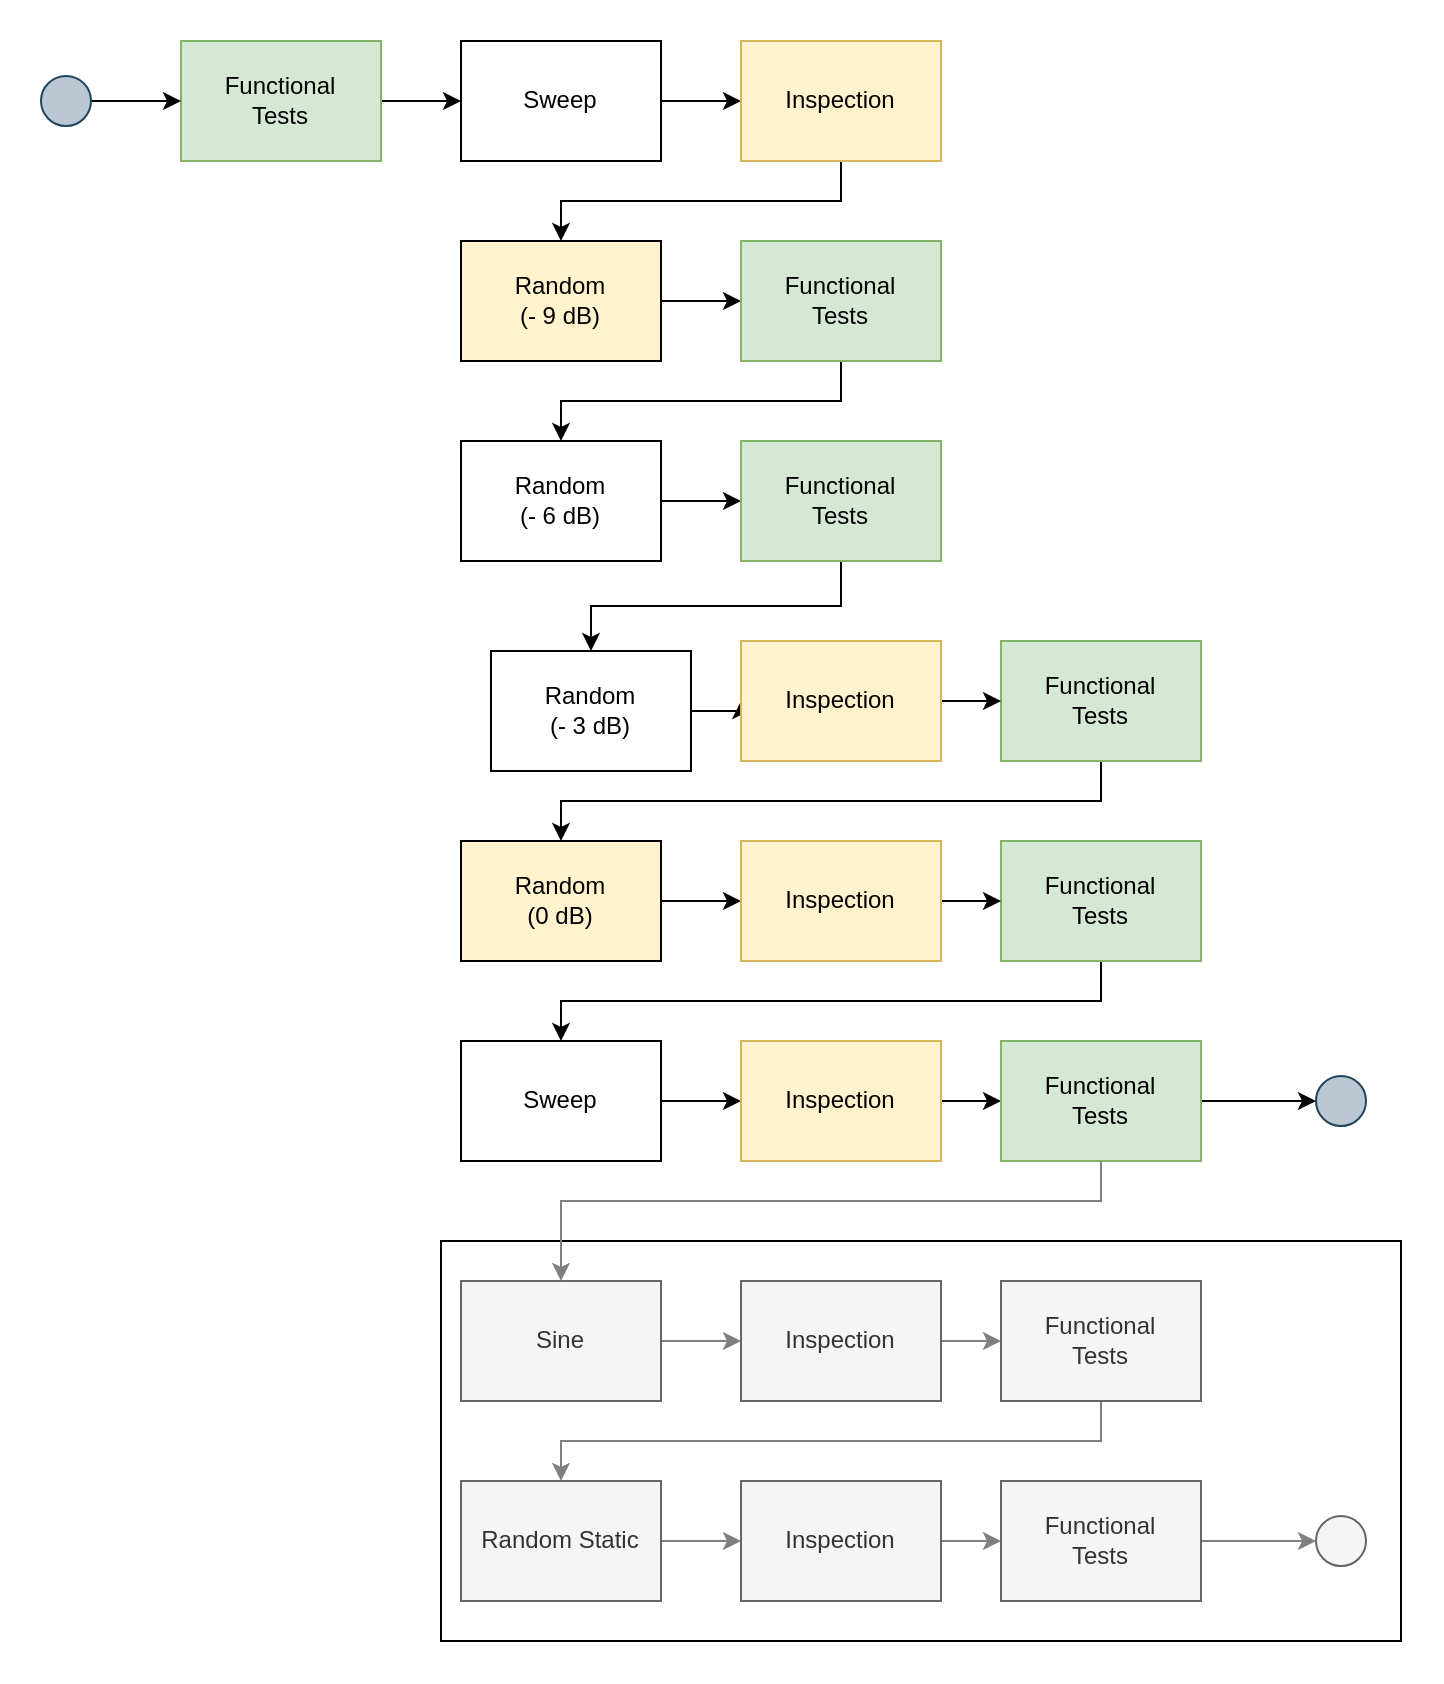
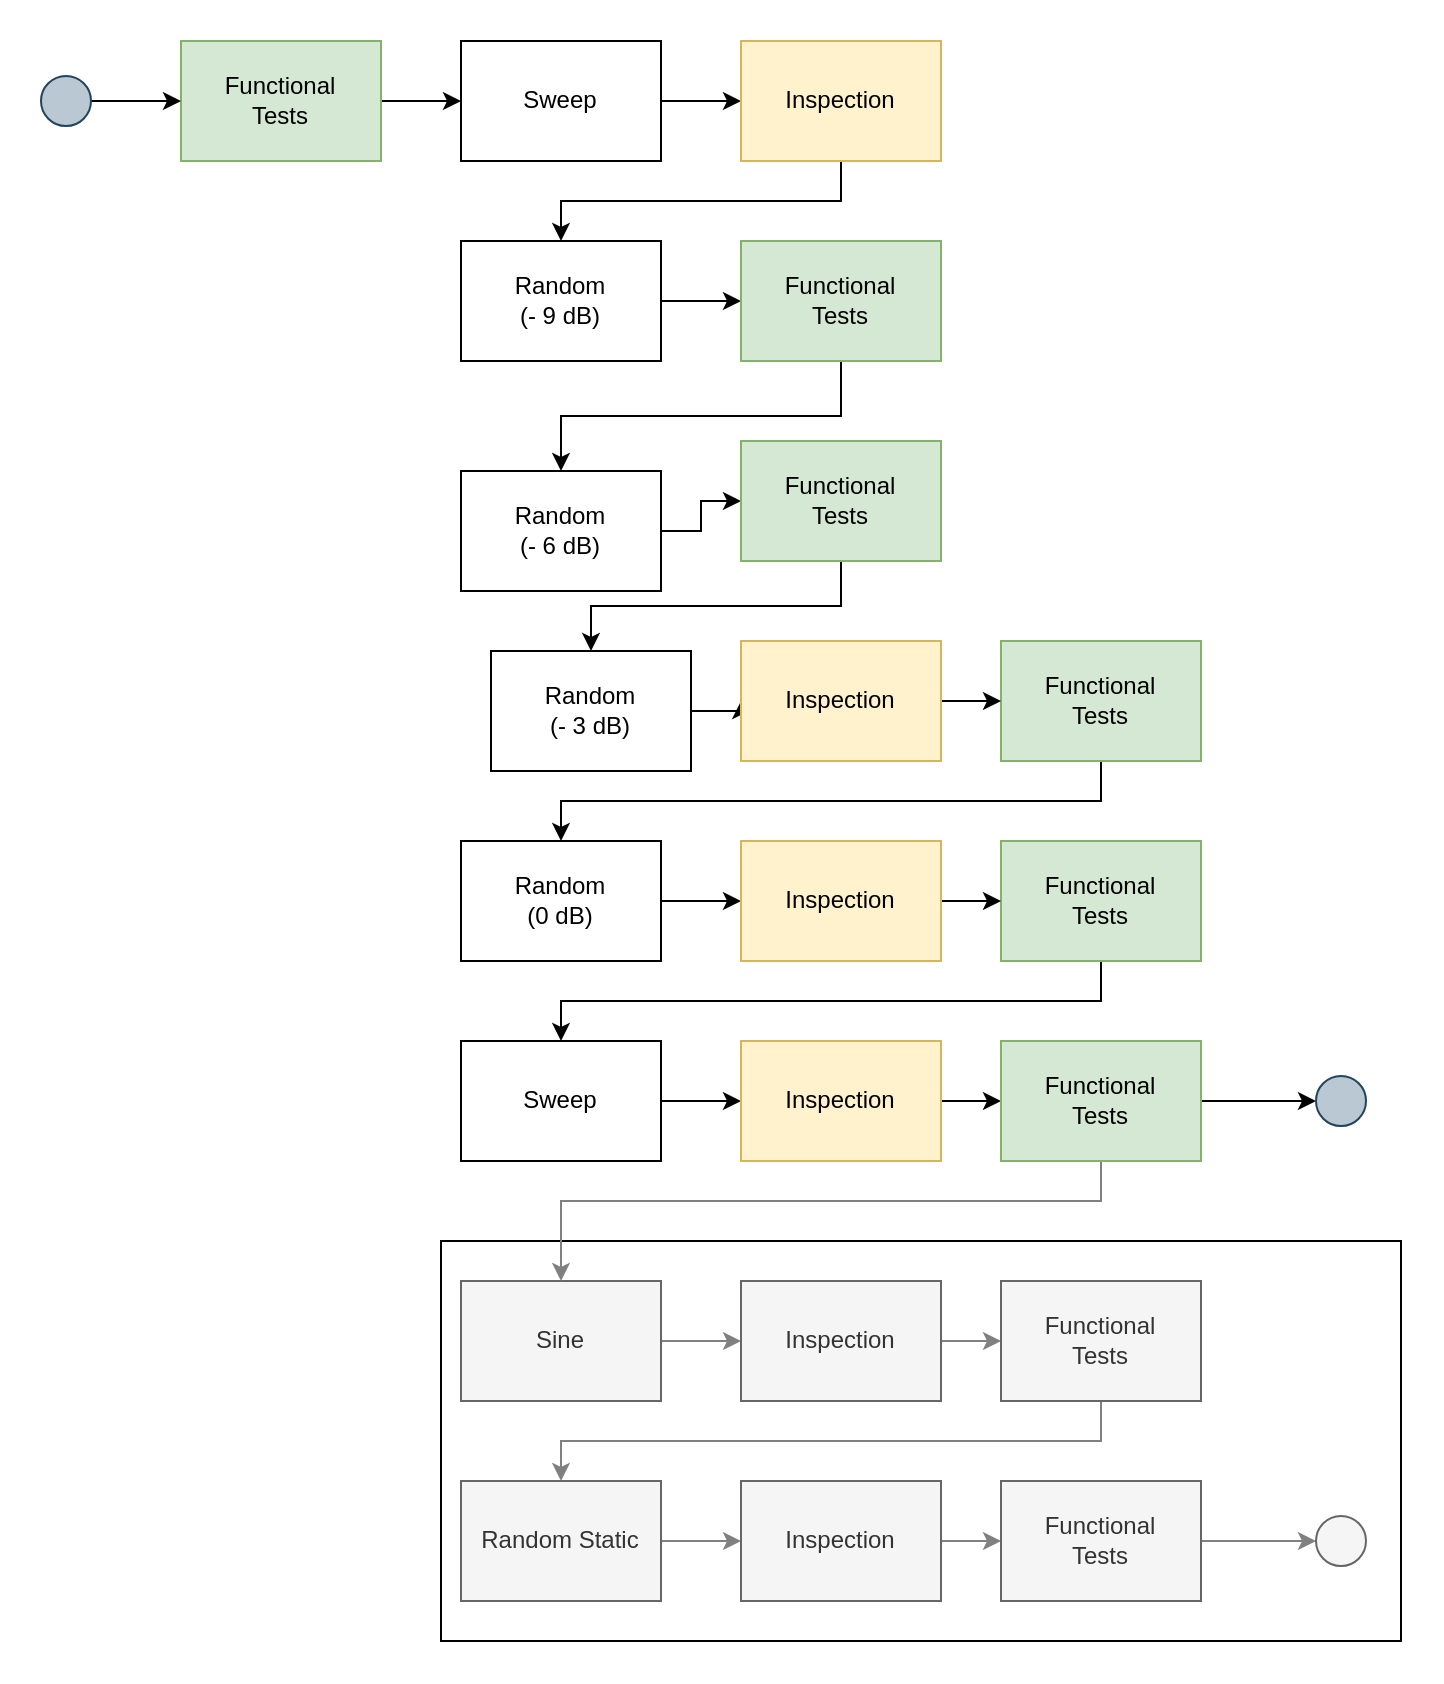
(561, 301) -> (561, 301)
(561, 501) -> (561, 531)
(561, 901) -> (561, 901)
